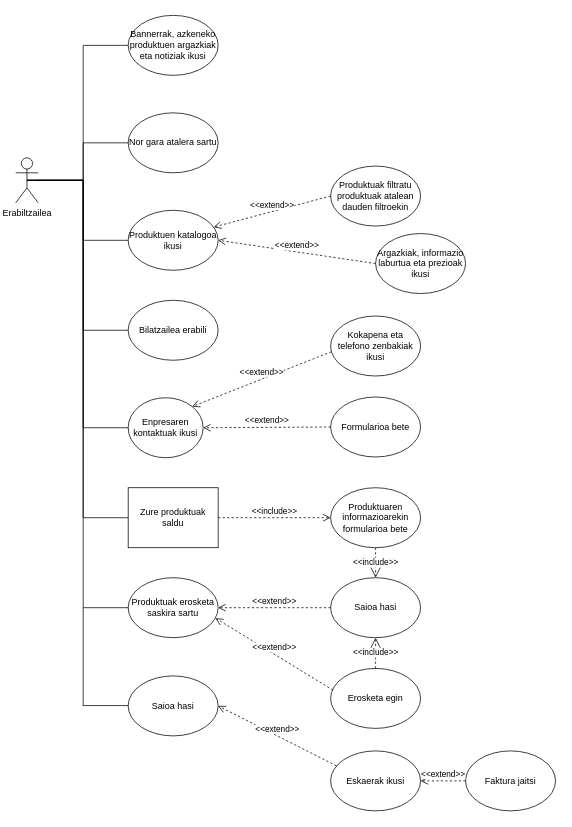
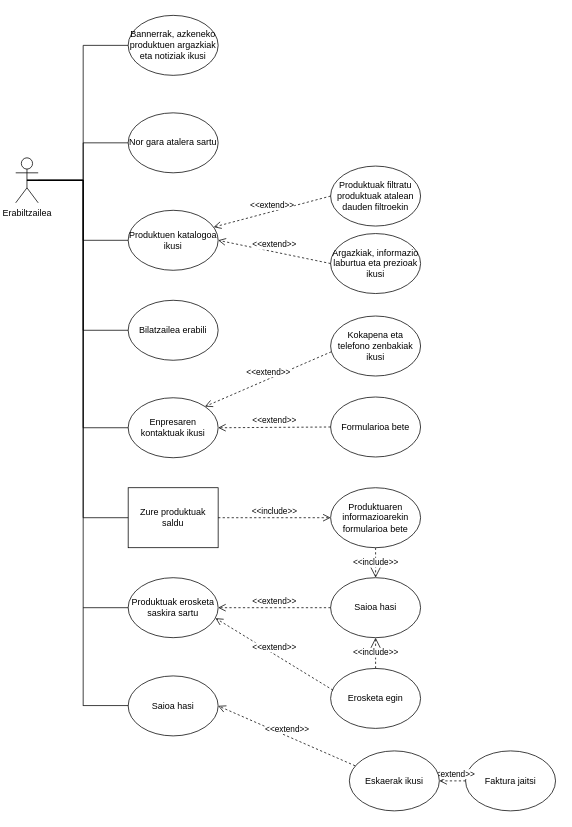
(420, 264) -> (375, 264)
(165, 428) -> (173, 428)
(375, 781) -> (394, 781)
